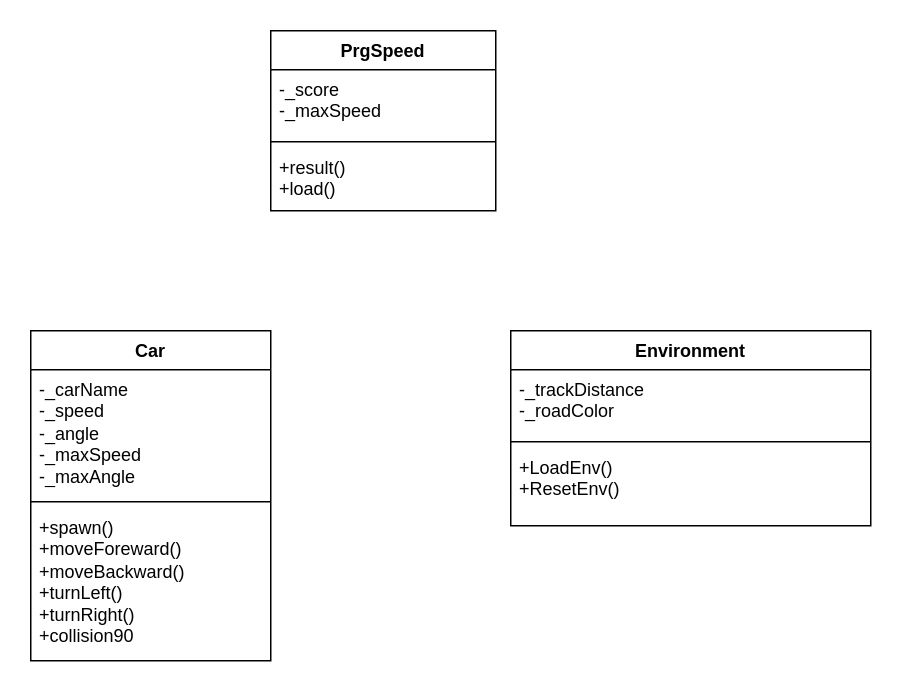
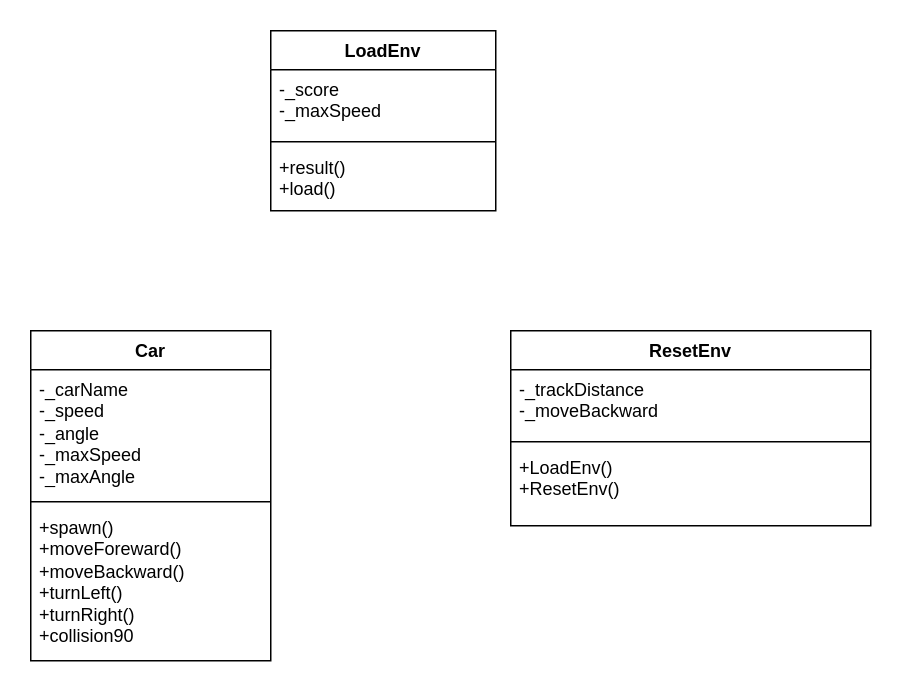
(383, 52) -> (383, 52)
(691, 352) -> (691, 352)
(593, 402) -> (593, 402)
